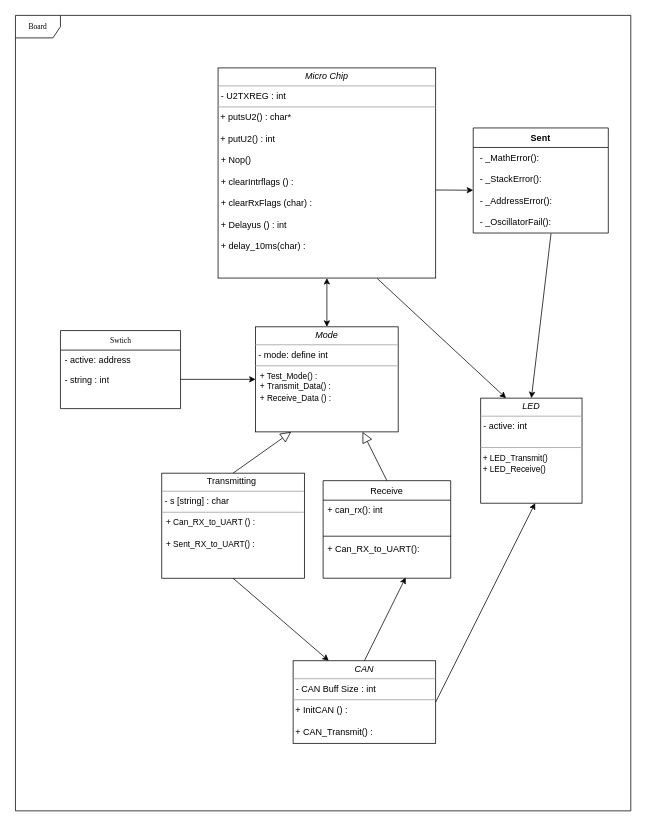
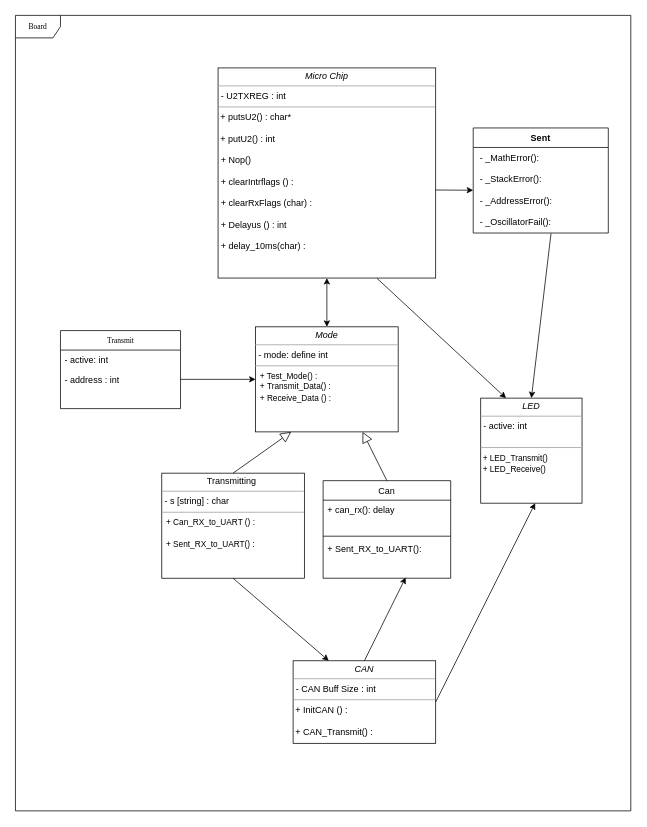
(121, 340) -> (121, 340)
(103, 361) -> (92, 361)
(93, 380) -> (97, 380)
(387, 491) -> (387, 491)
(360, 511) -> (366, 511)
(373, 550) -> (375, 550)
